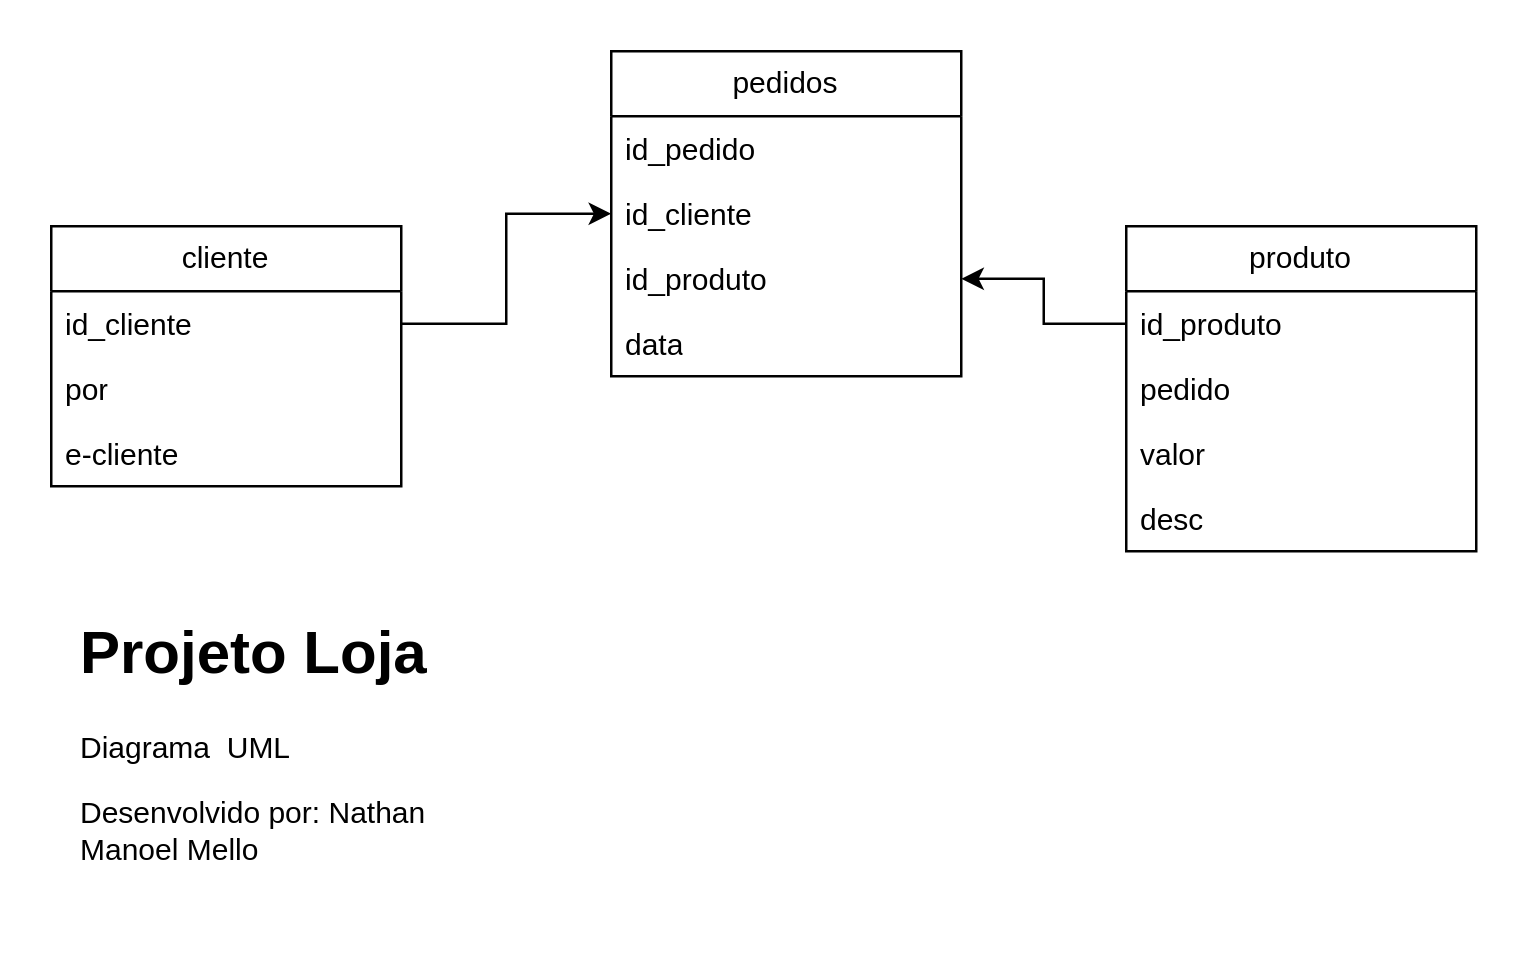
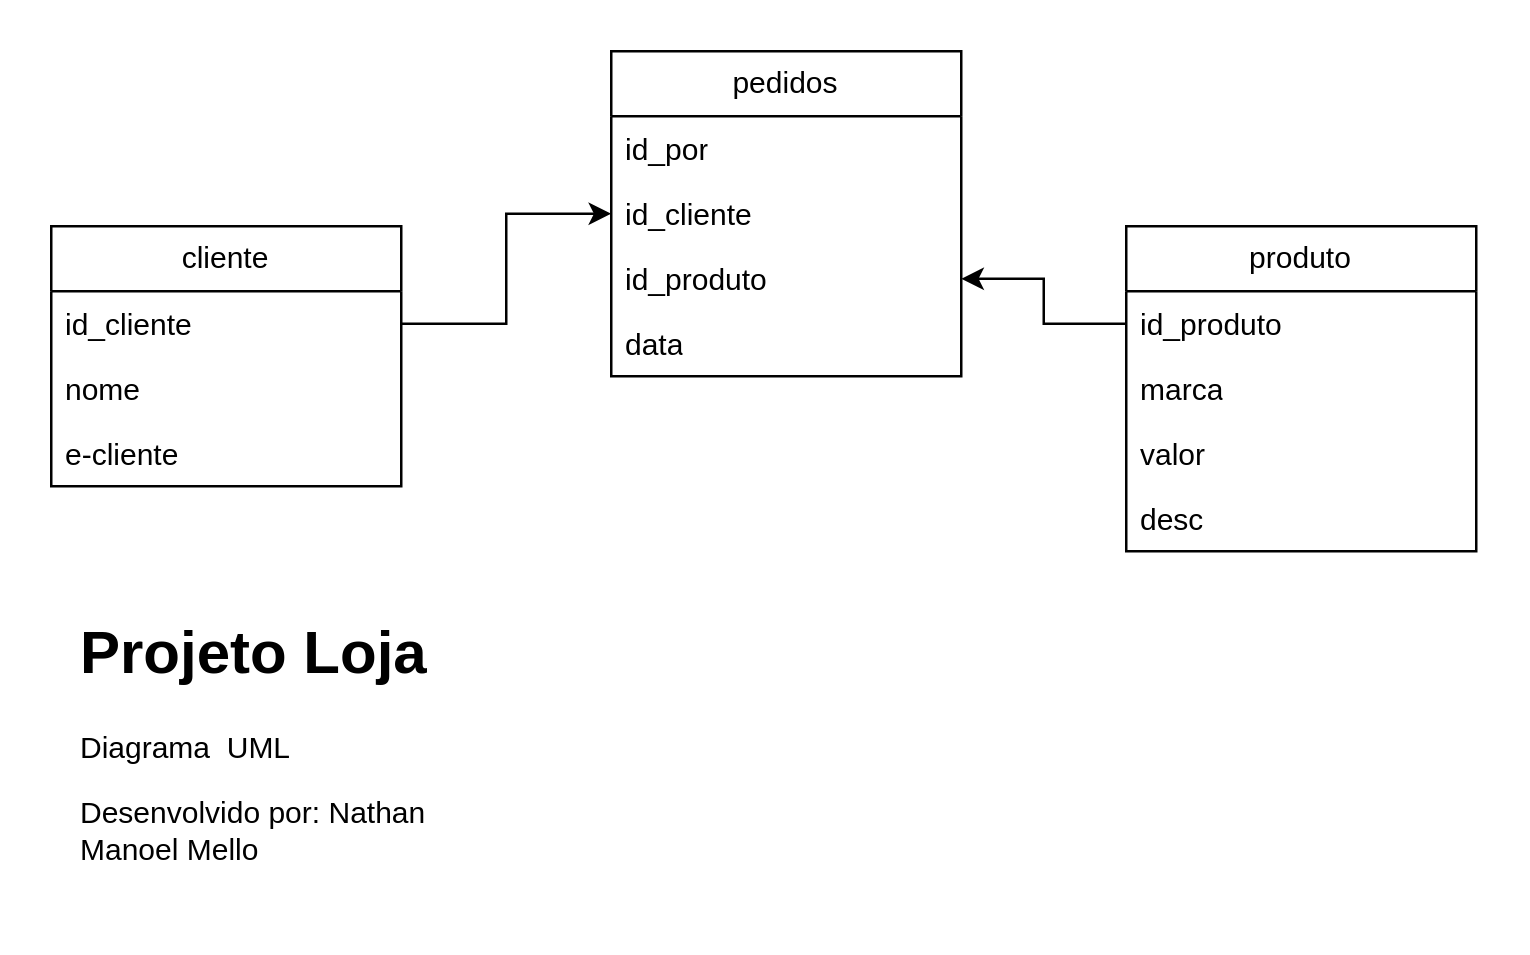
(694, 152) -> (673, 152)
(91, 392) -> (100, 392)
(1188, 392) -> (1183, 392)
